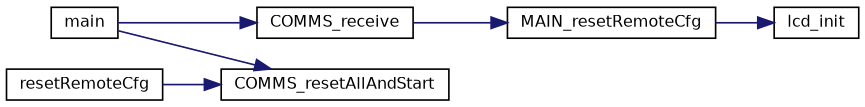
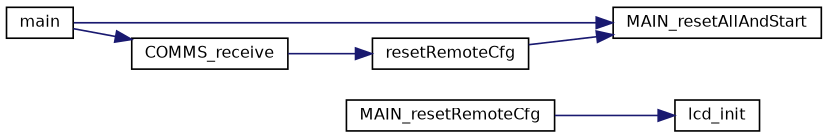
(452, 23) -> (322, 54)
(335, 85) -> (717, 23)
